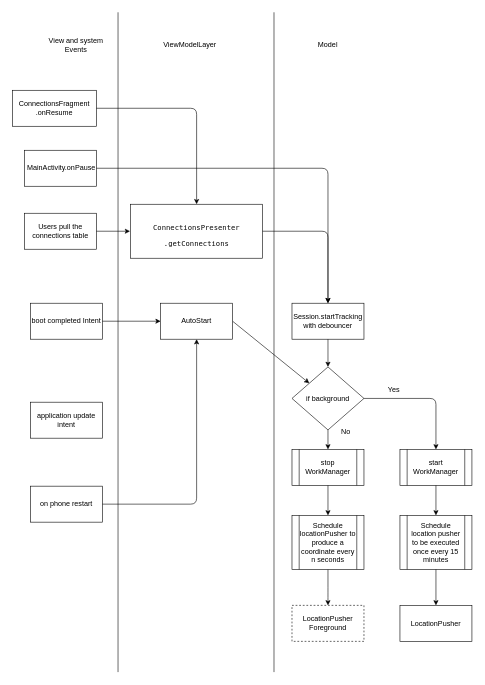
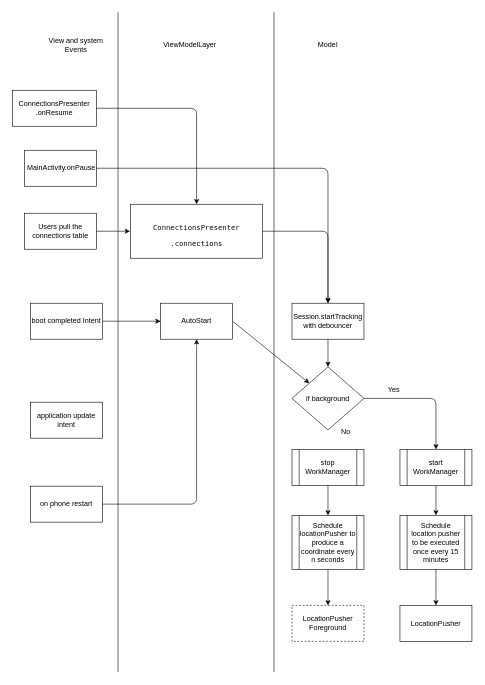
(54, 108) -> (54, 108)
(197, 231) -> (197, 231)
(328, 444) -> none
